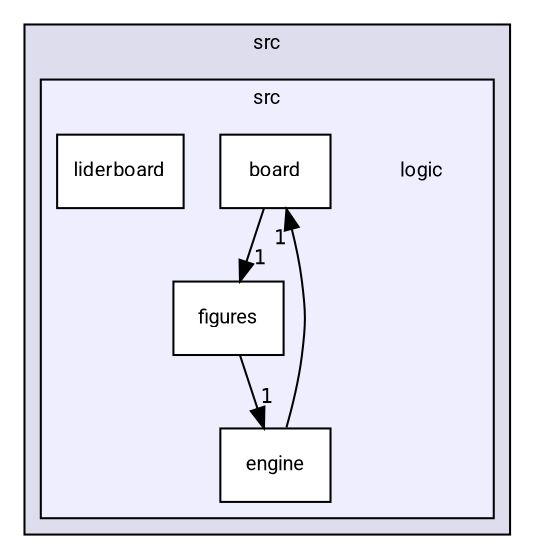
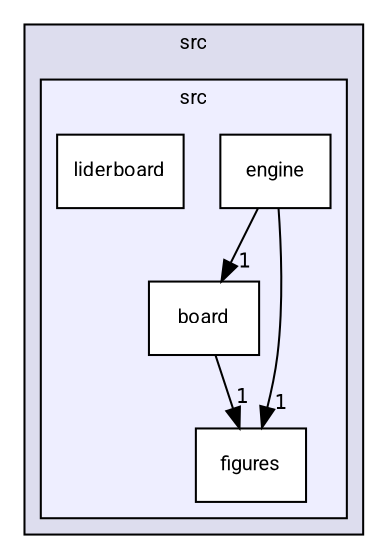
(422, 171) -> none
(249, 382) -> (281, 308)
